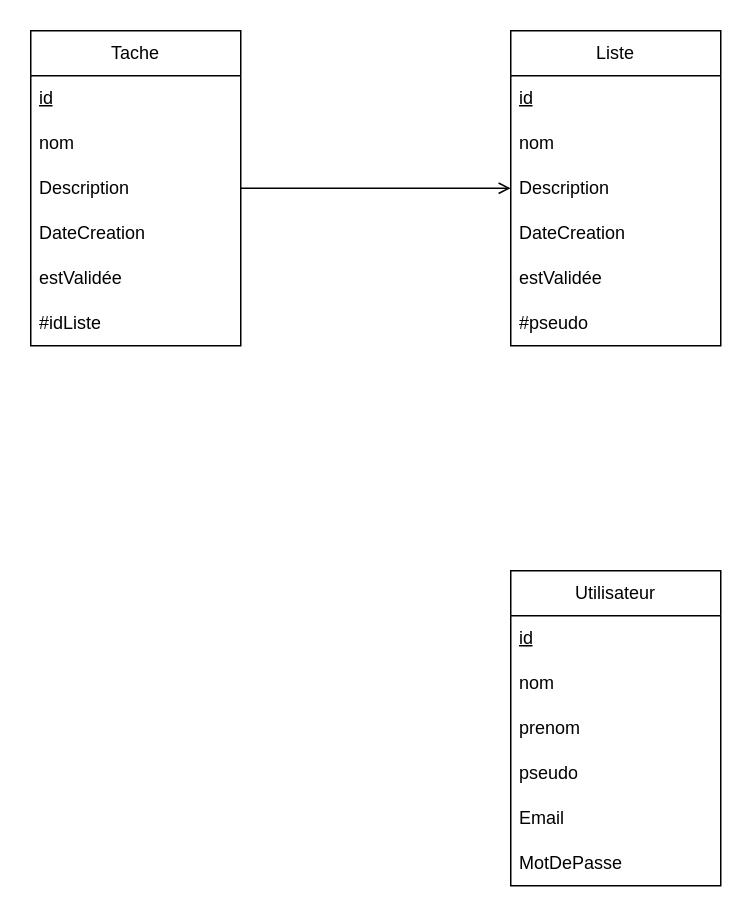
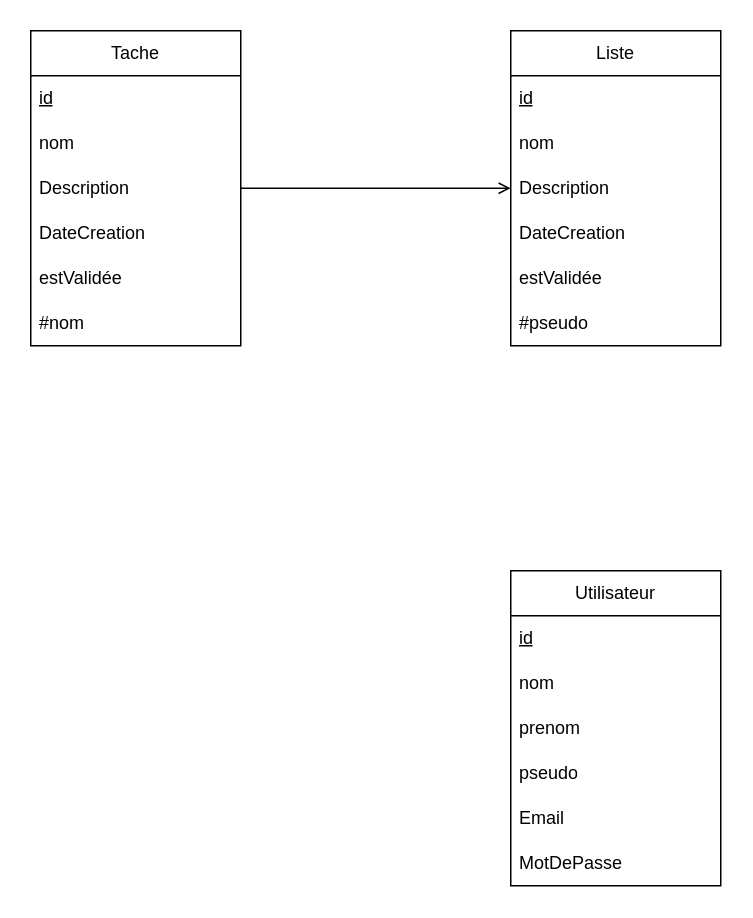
(75, 323) -> (60, 323)
